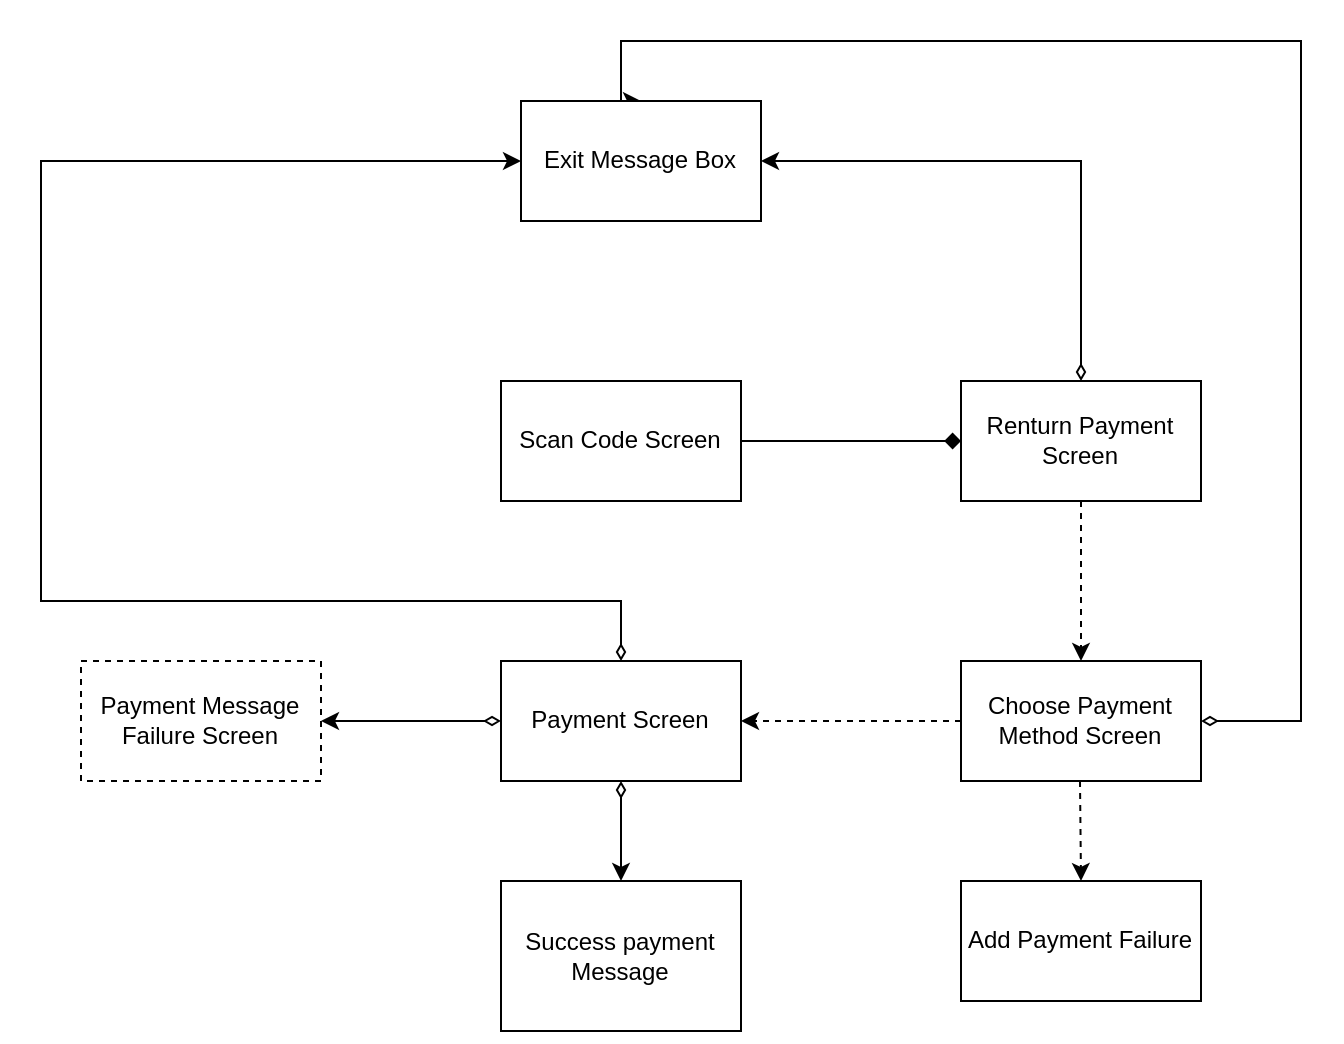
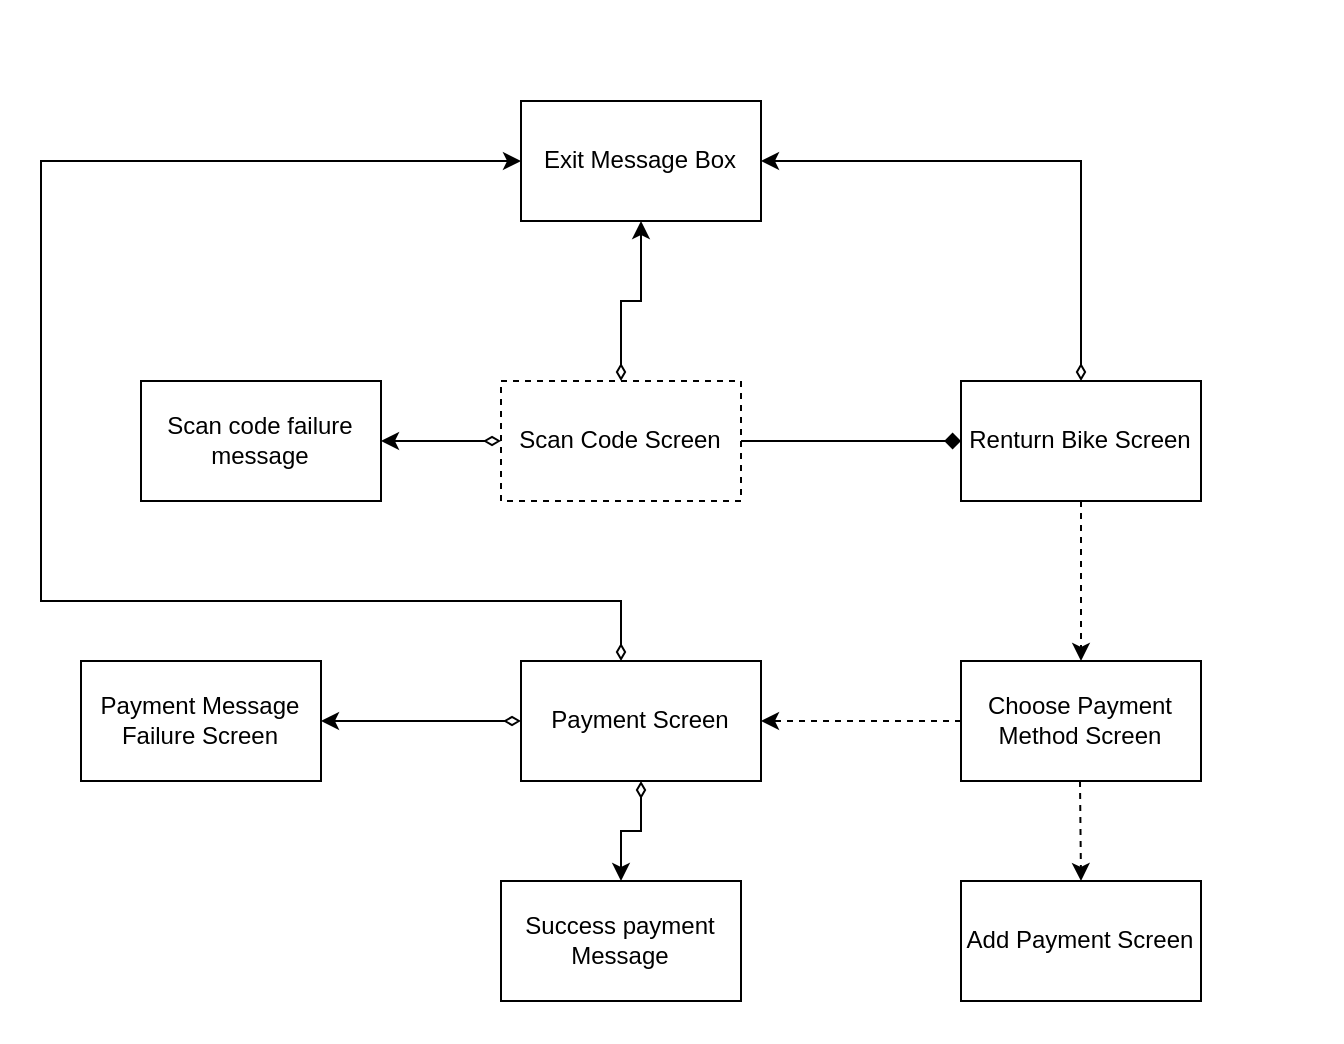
(1301, 50) -> none
none -> (632, 301)
none -> (261, 441)
none -> (440, 441)
(621, 441) -> (621, 441)
(1081, 441) -> (1081, 441)
(201, 721) -> (201, 721)
(621, 721) -> (641, 721)
(1081, 941) -> (1081, 941)
(621, 956) -> (621, 941)
